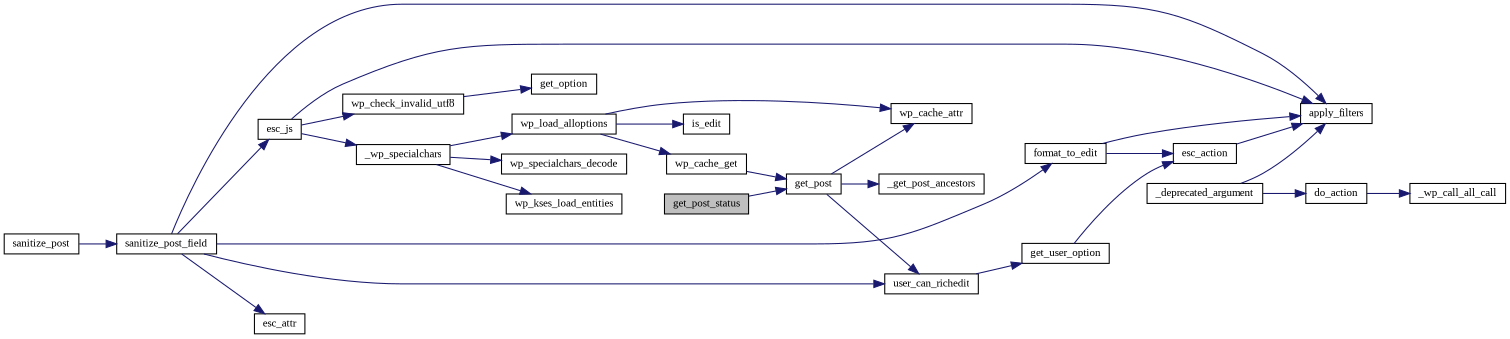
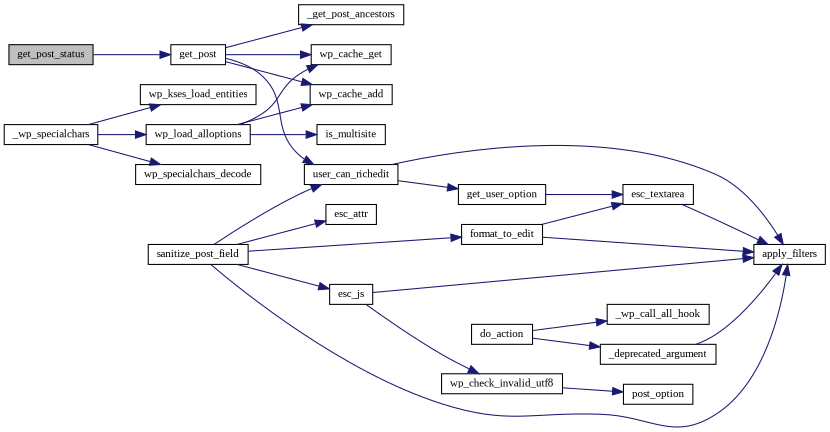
(564, 84) -> (658, 394)
(932, 114) -> (351, 95)
(707, 124) -> (351, 135)
(324, 138) -> none
none -> (599, 148)
(1205, 154) -> (658, 195)
(761, 174) -> (263, 55)
(1279, 193) -> (561, 342)
(1458, 193) -> (658, 314)
(42, 244) -> none
